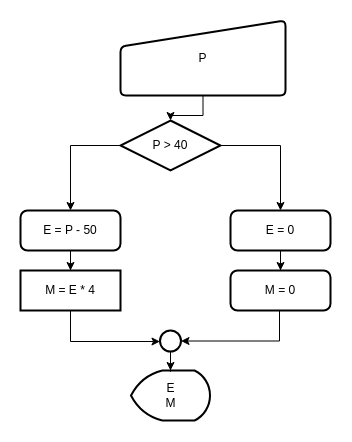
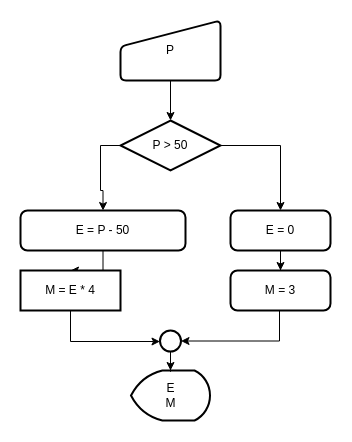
(203, 58) -> (171, 51)
(171, 146) -> (171, 146)
(71, 231) -> (103, 231)
(281, 291) -> (281, 291)
